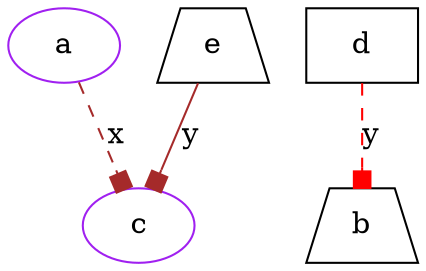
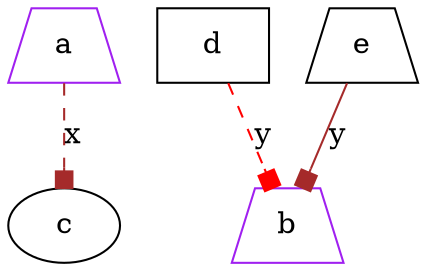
(64, 46) -> (64, 46)
(180, 127) -> (329, 126)
(139, 226) -> (64, 226)
(362, 226) -> (288, 226)
